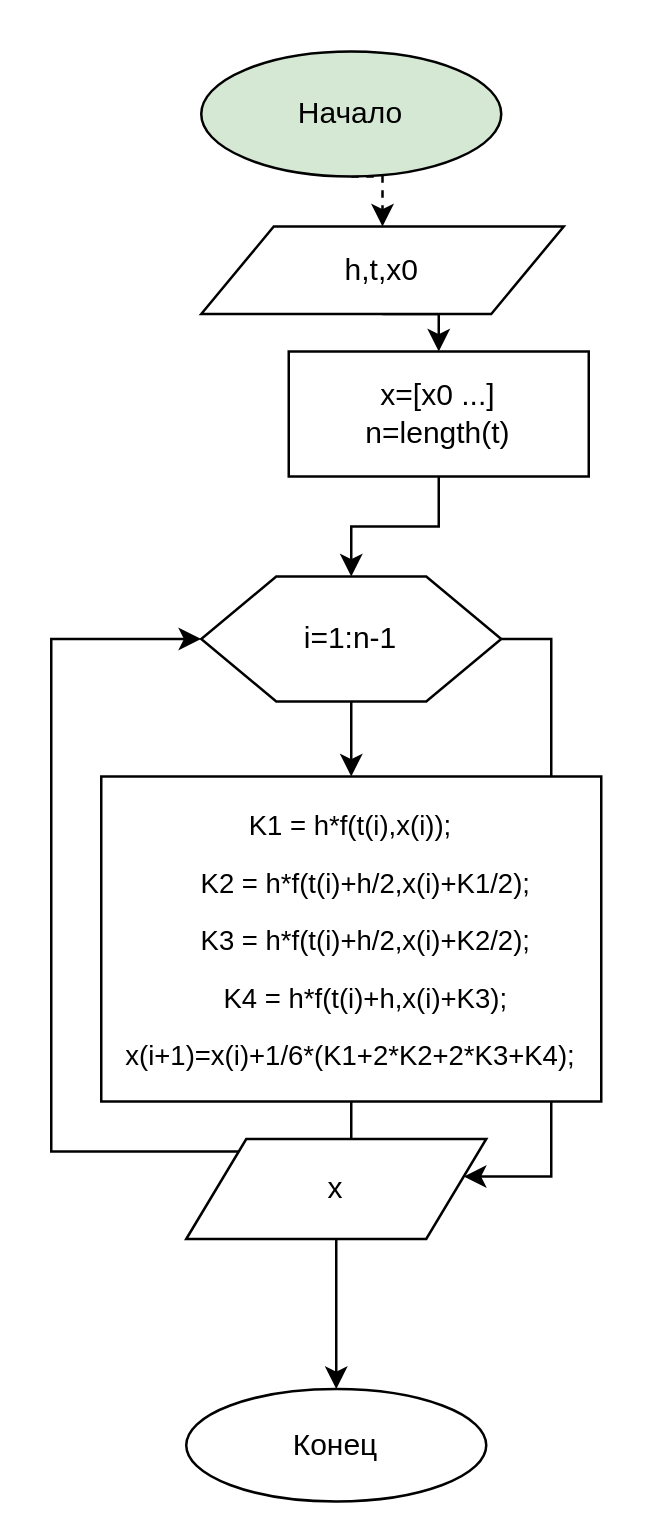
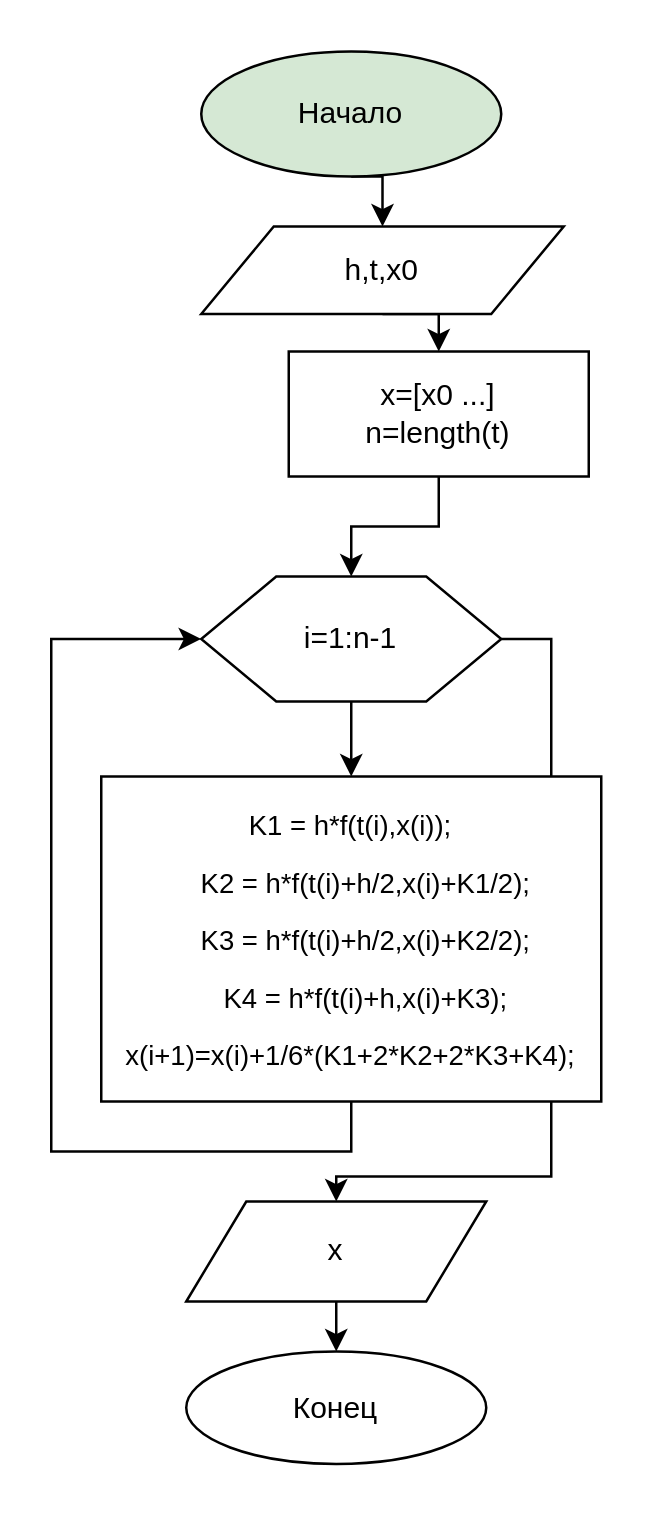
(383, 181) -> (383, 181)
(336, 1189) -> (336, 1251)
(336, 1445) -> (336, 1408)
